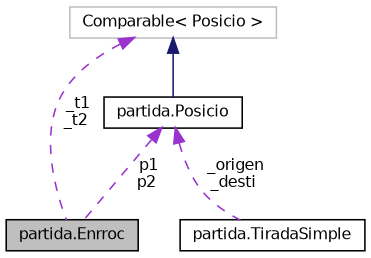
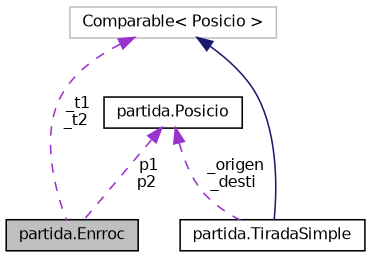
(173, 76) -> (268, 123)
